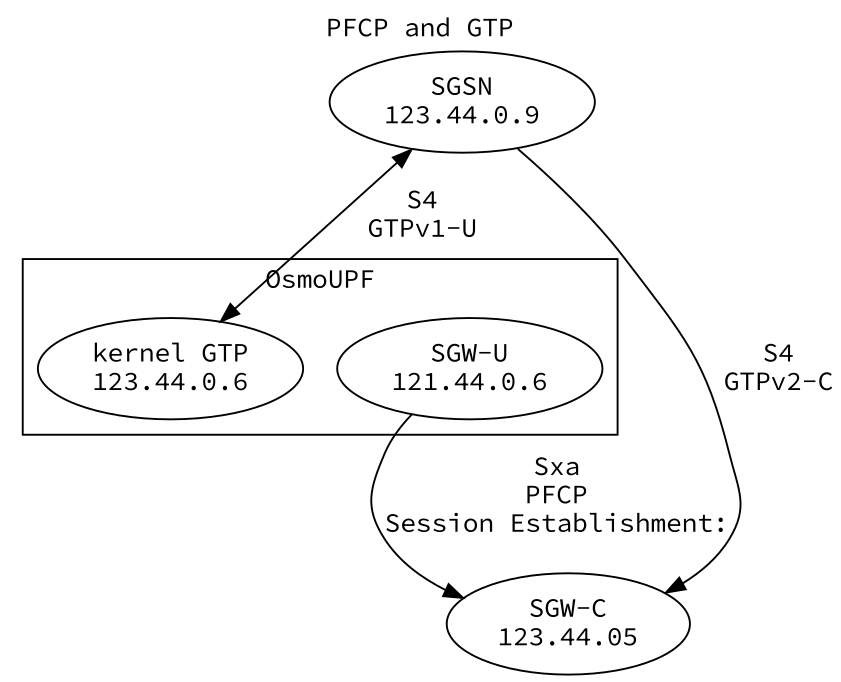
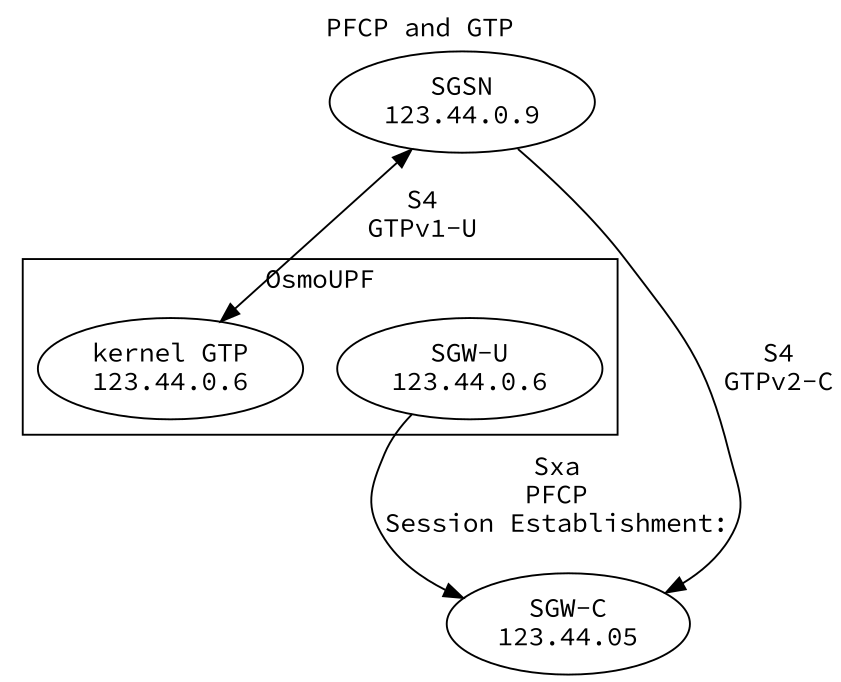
(470, 369) -> (470, 369)
